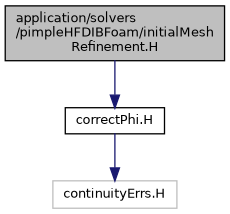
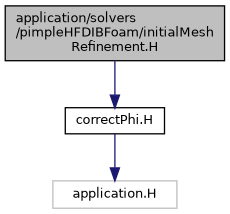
(115, 195) -> (115, 195)
